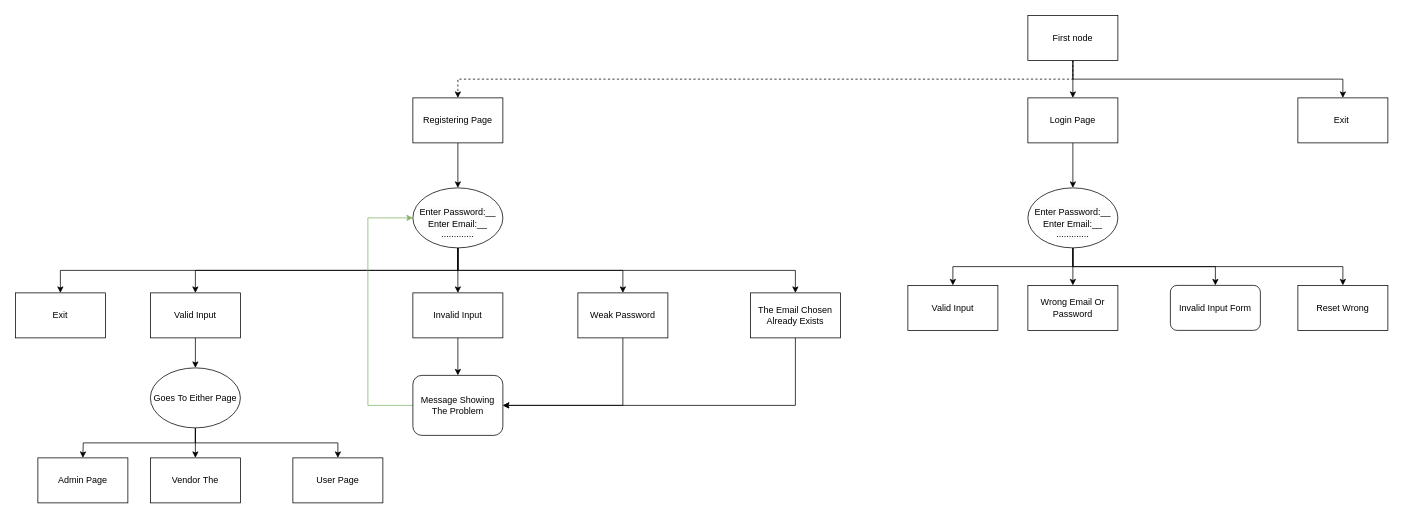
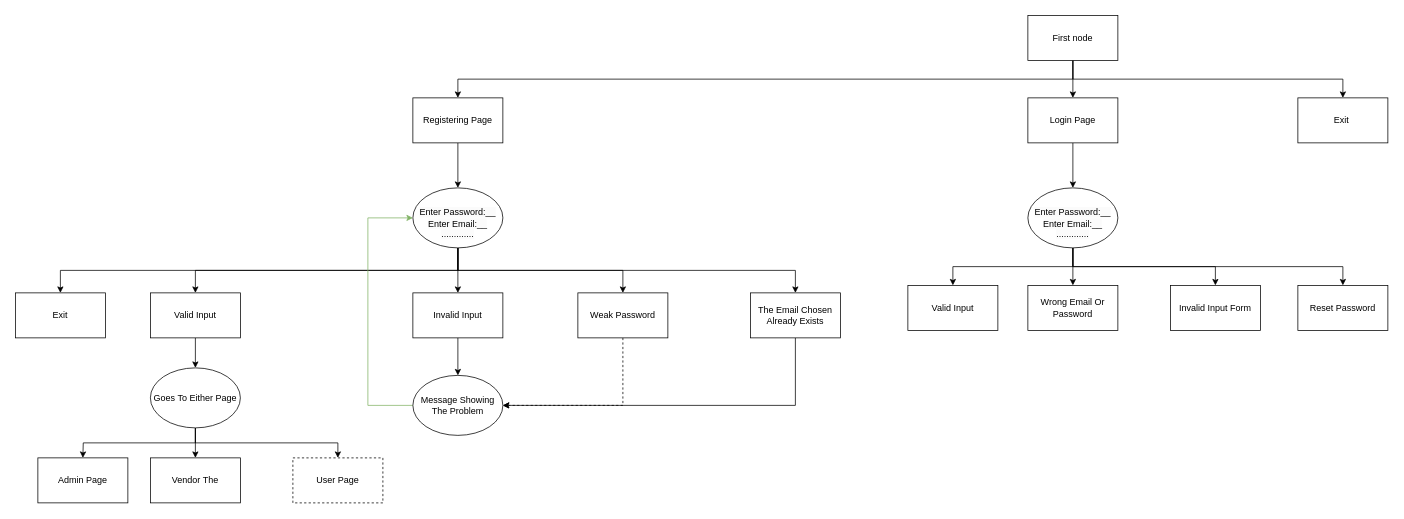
(758, 79) -> (758, 79)
(1215, 308) -> (1215, 308)
(1343, 308) -> (1343, 308)
(623, 370) -> (623, 370)
(458, 405) -> (458, 405)
(338, 480) -> (338, 480)
